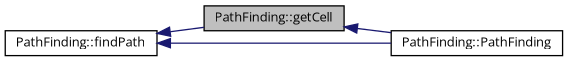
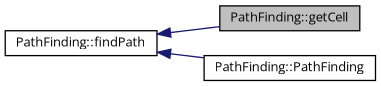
(374, 31) -> none
